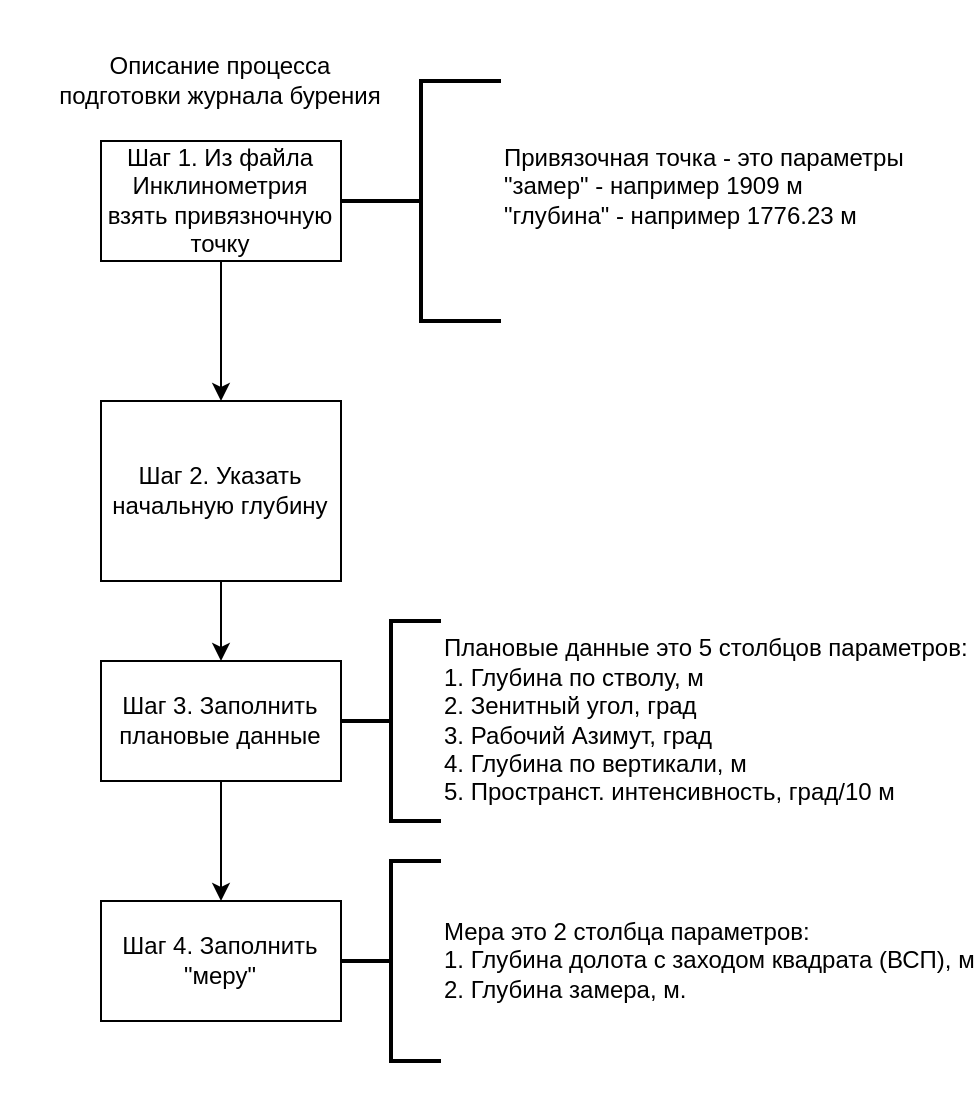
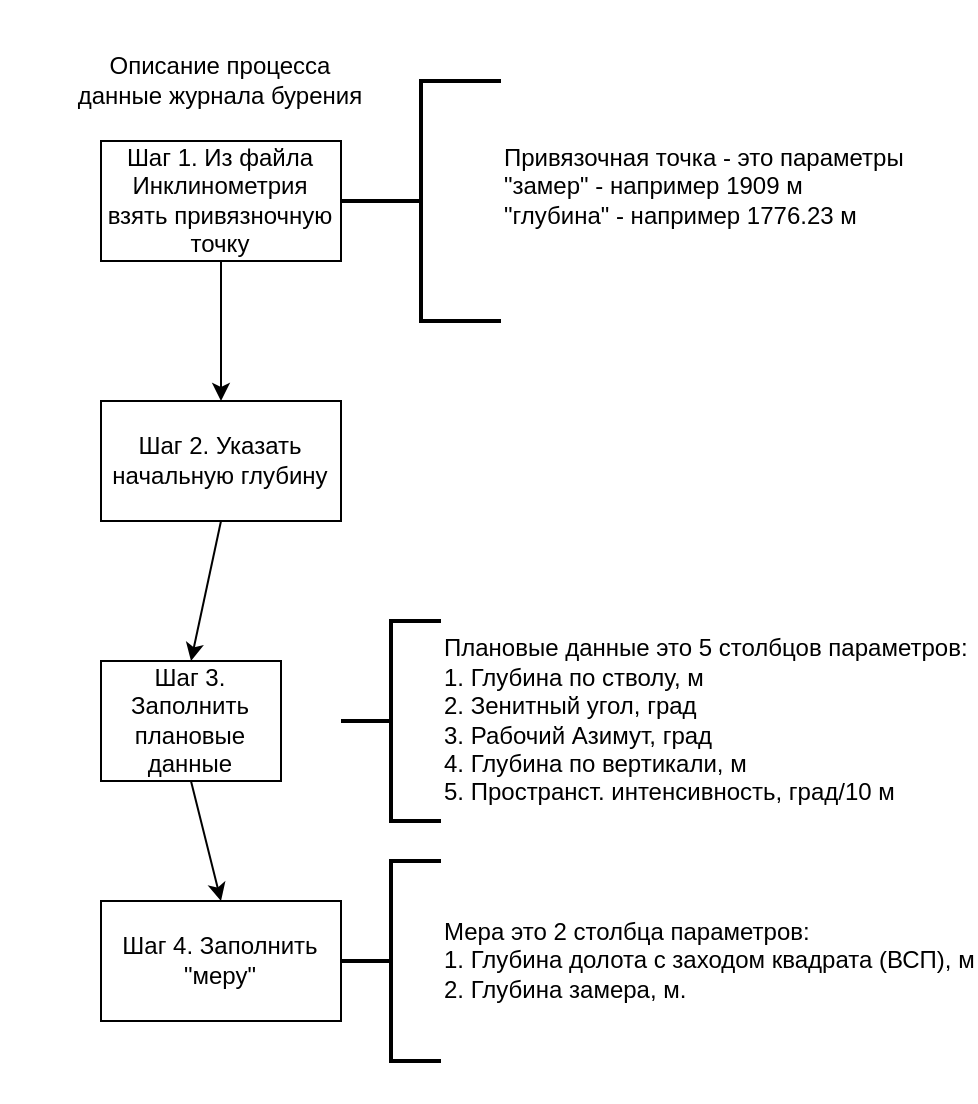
(221, 81) -> (221, 81)
(221, 491) -> (221, 461)
(221, 721) -> (191, 721)
